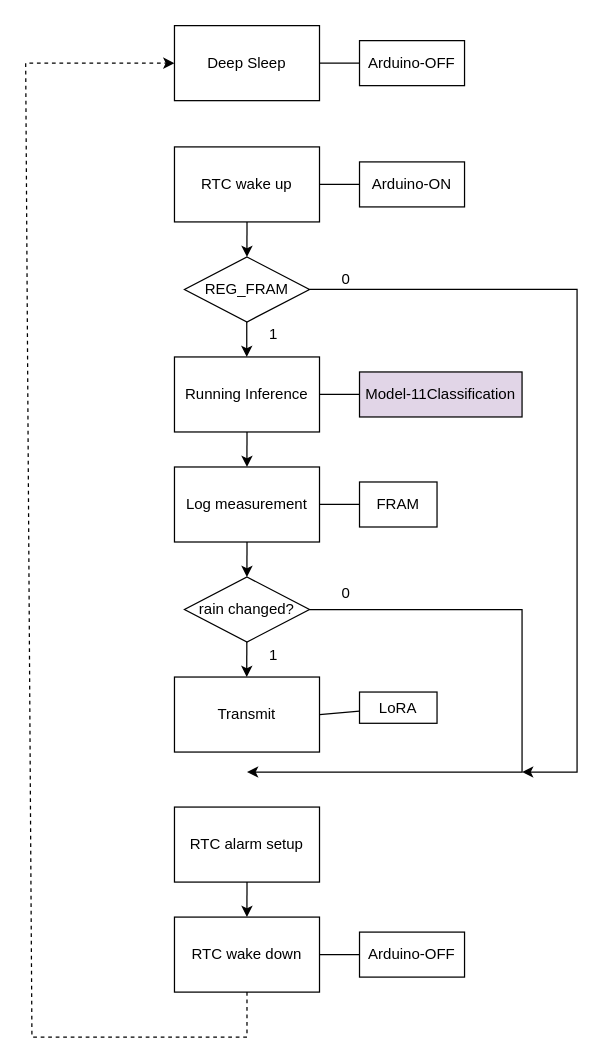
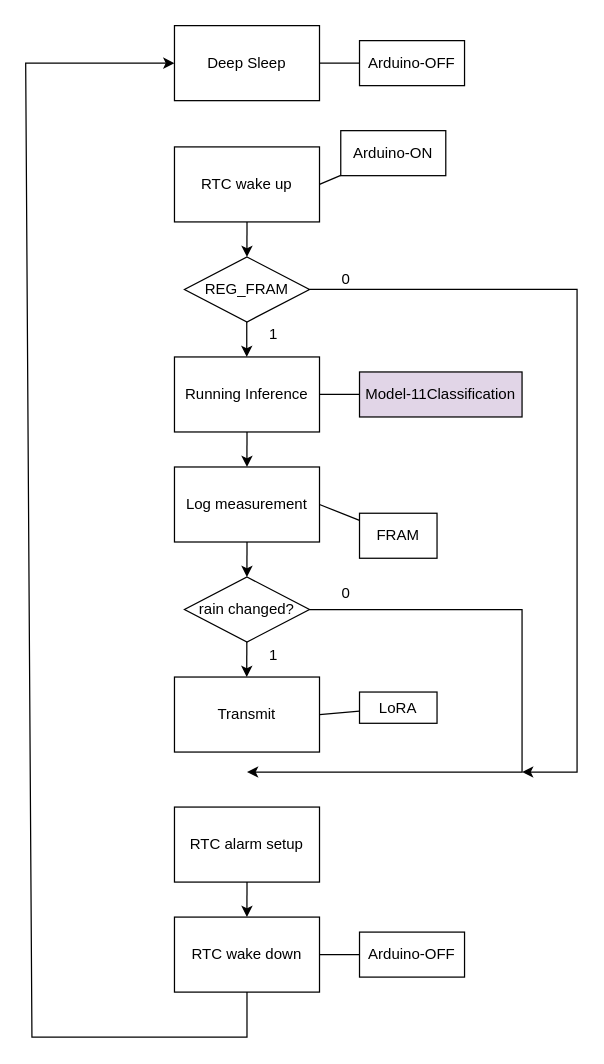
(412, 184) -> (393, 153)
(398, 504) -> (398, 536)
(29, 610) -> (29, 610)
